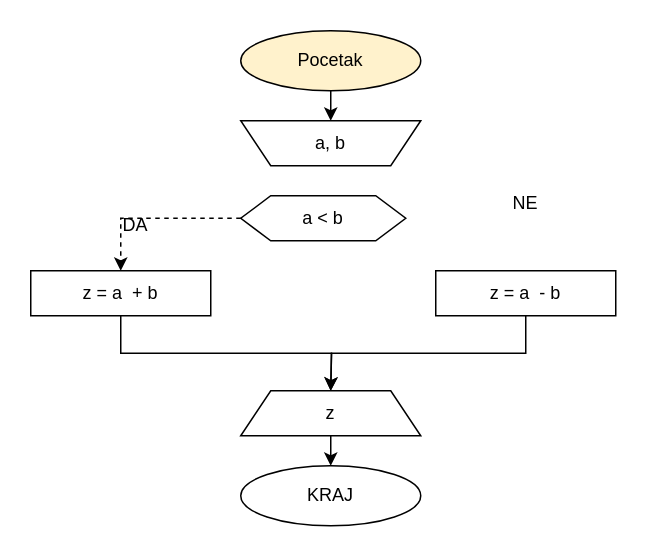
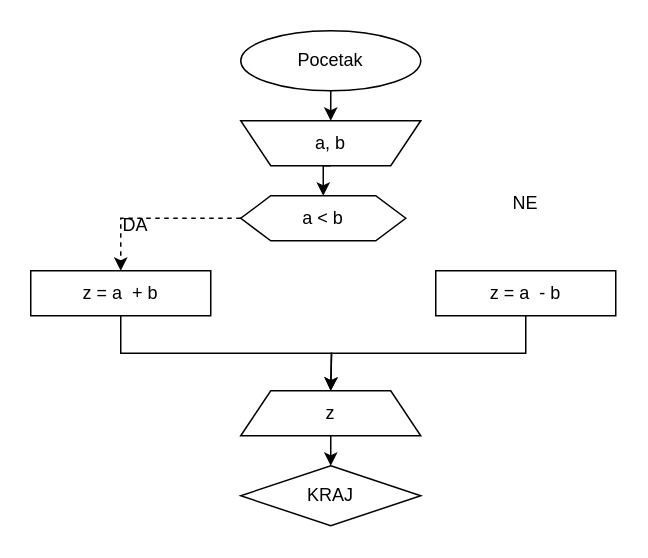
(331, 61) -> (331, 61)
none -> (323, 175)
(331, 496) -> (331, 496)
